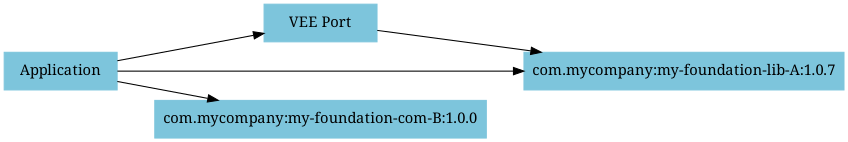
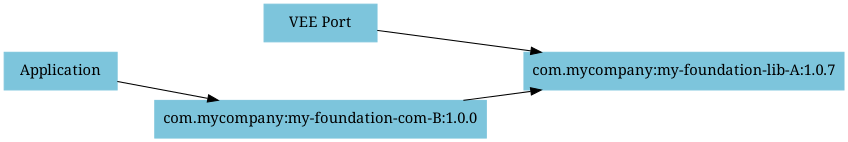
(185, 48) -> none
(315, 71) -> (497, 96)
